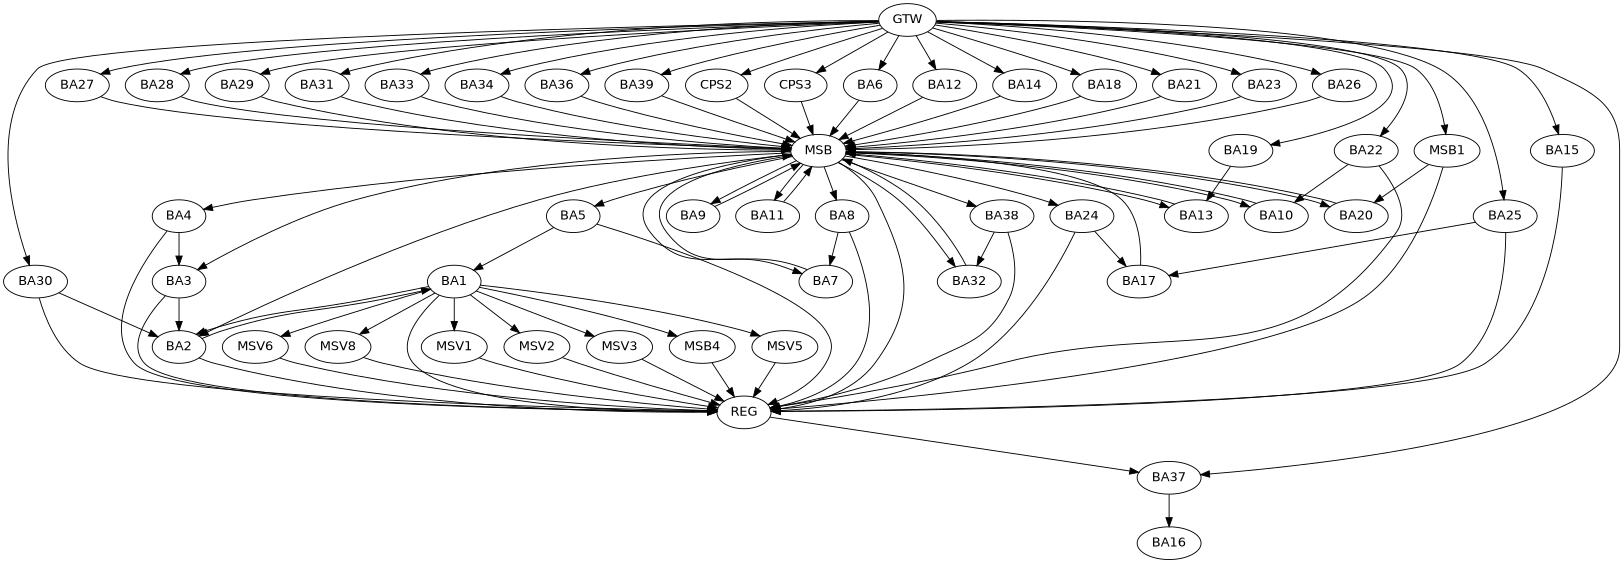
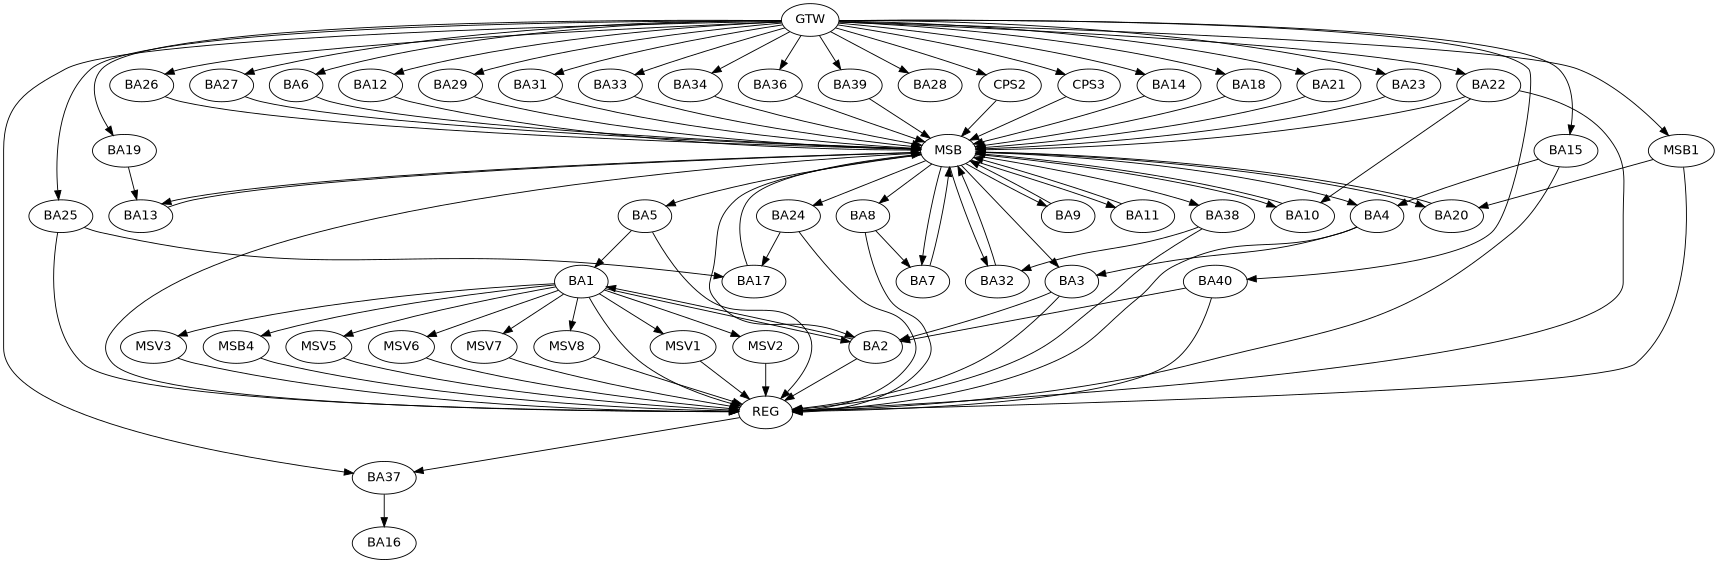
(345, 121) -> (1227, 136)
none -> (1472, 179)
(36, 282) -> (1215, 282)
none -> (484, 347)
